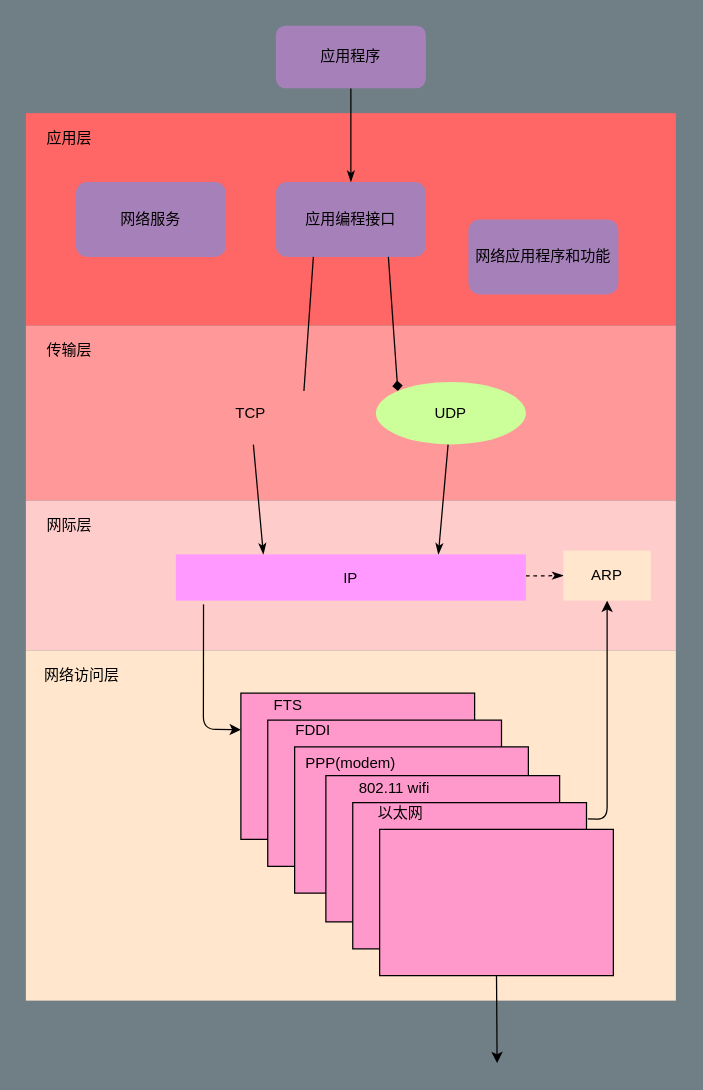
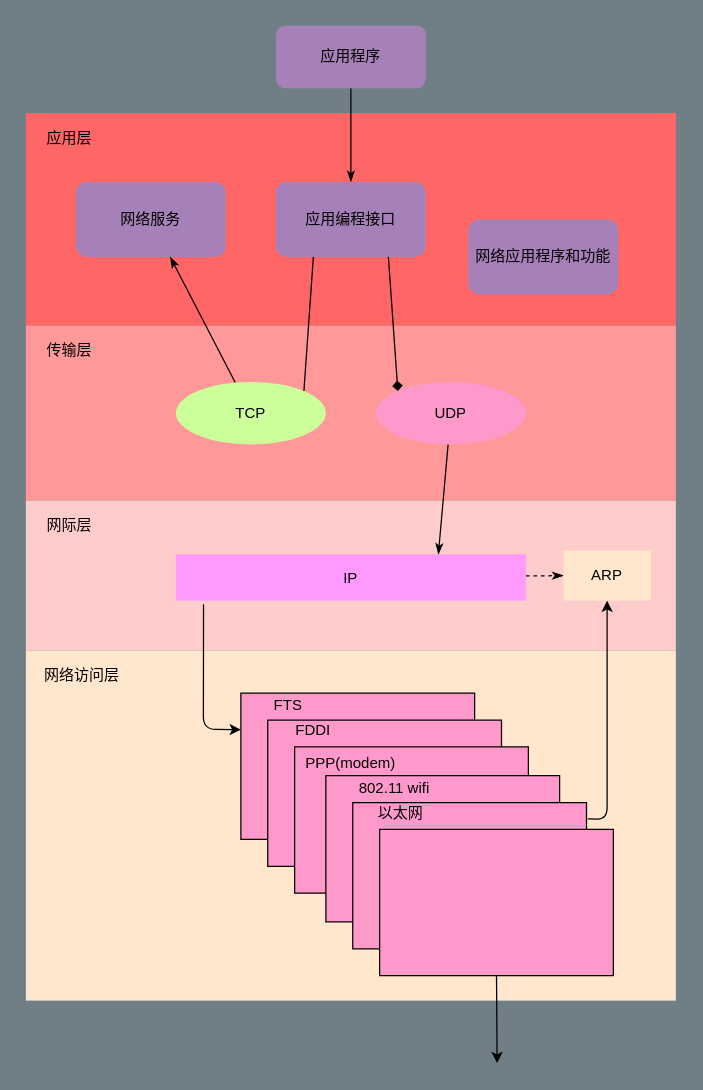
(251, 413) -> (251, 413)
(451, 413) -> (451, 413)
(258, 495) -> (205, 324)
